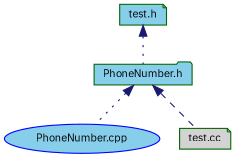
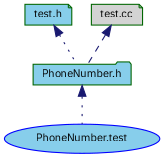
(178, 111) -> (97, 49)
(82, 139) -> (82, 139)
